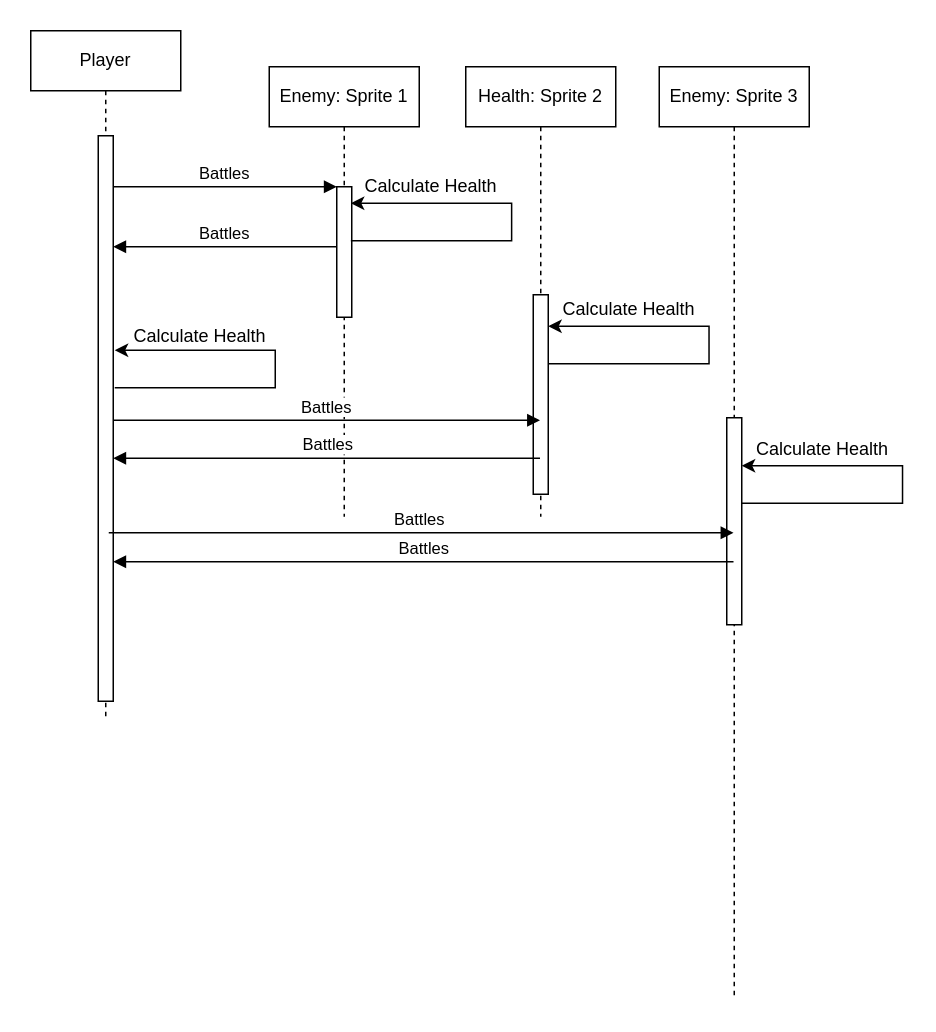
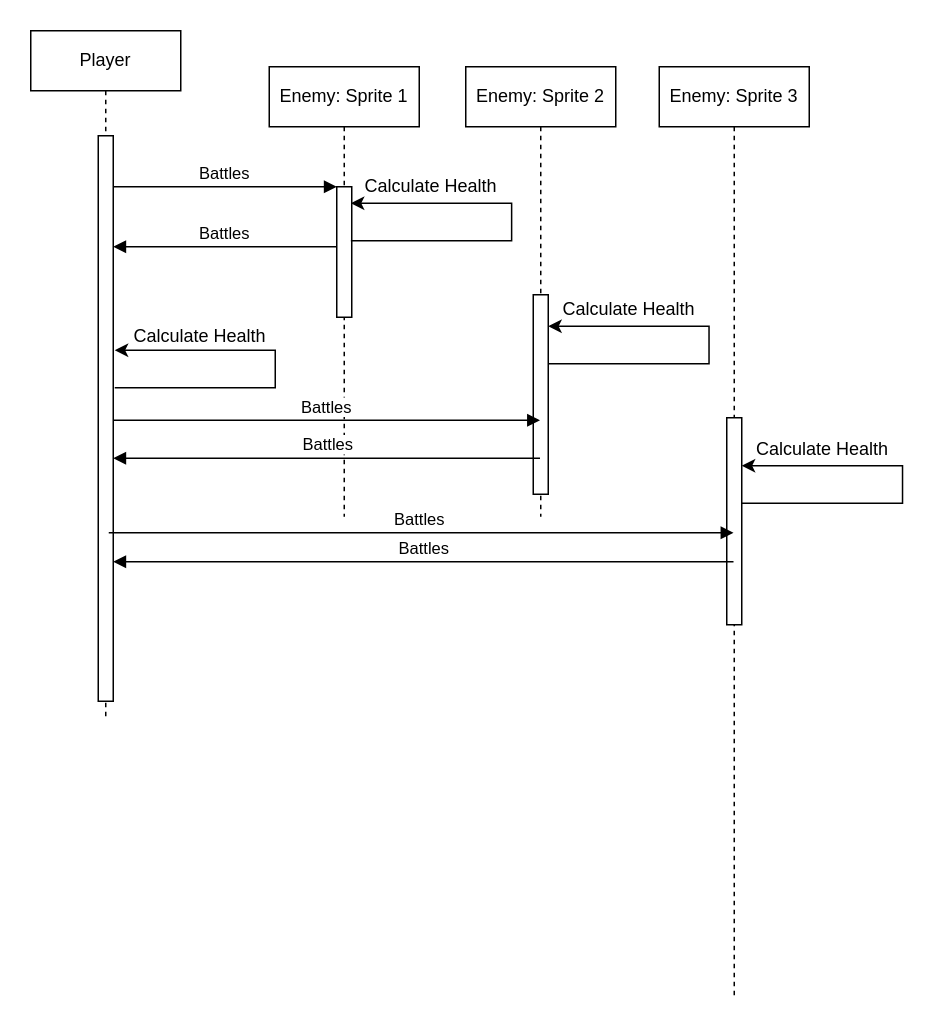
(541, 97) -> (541, 97)
